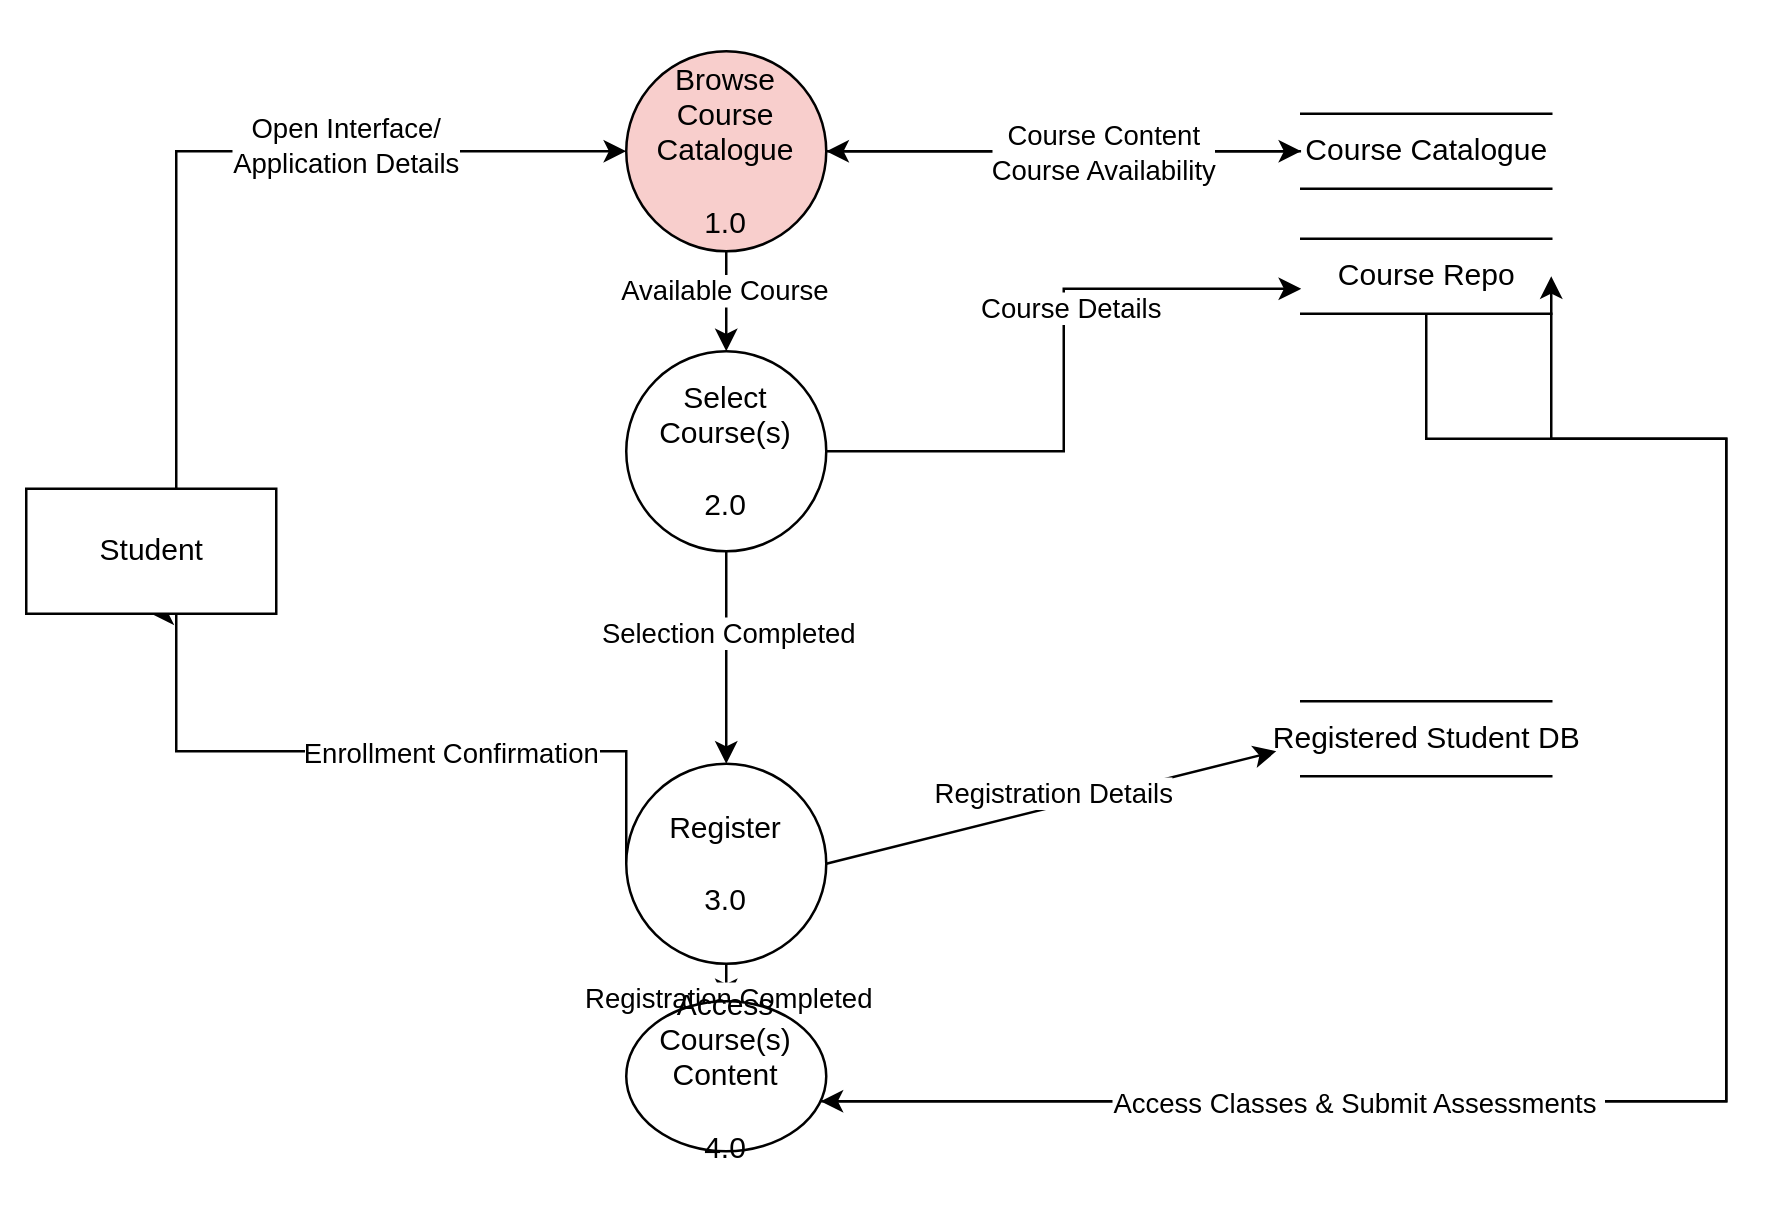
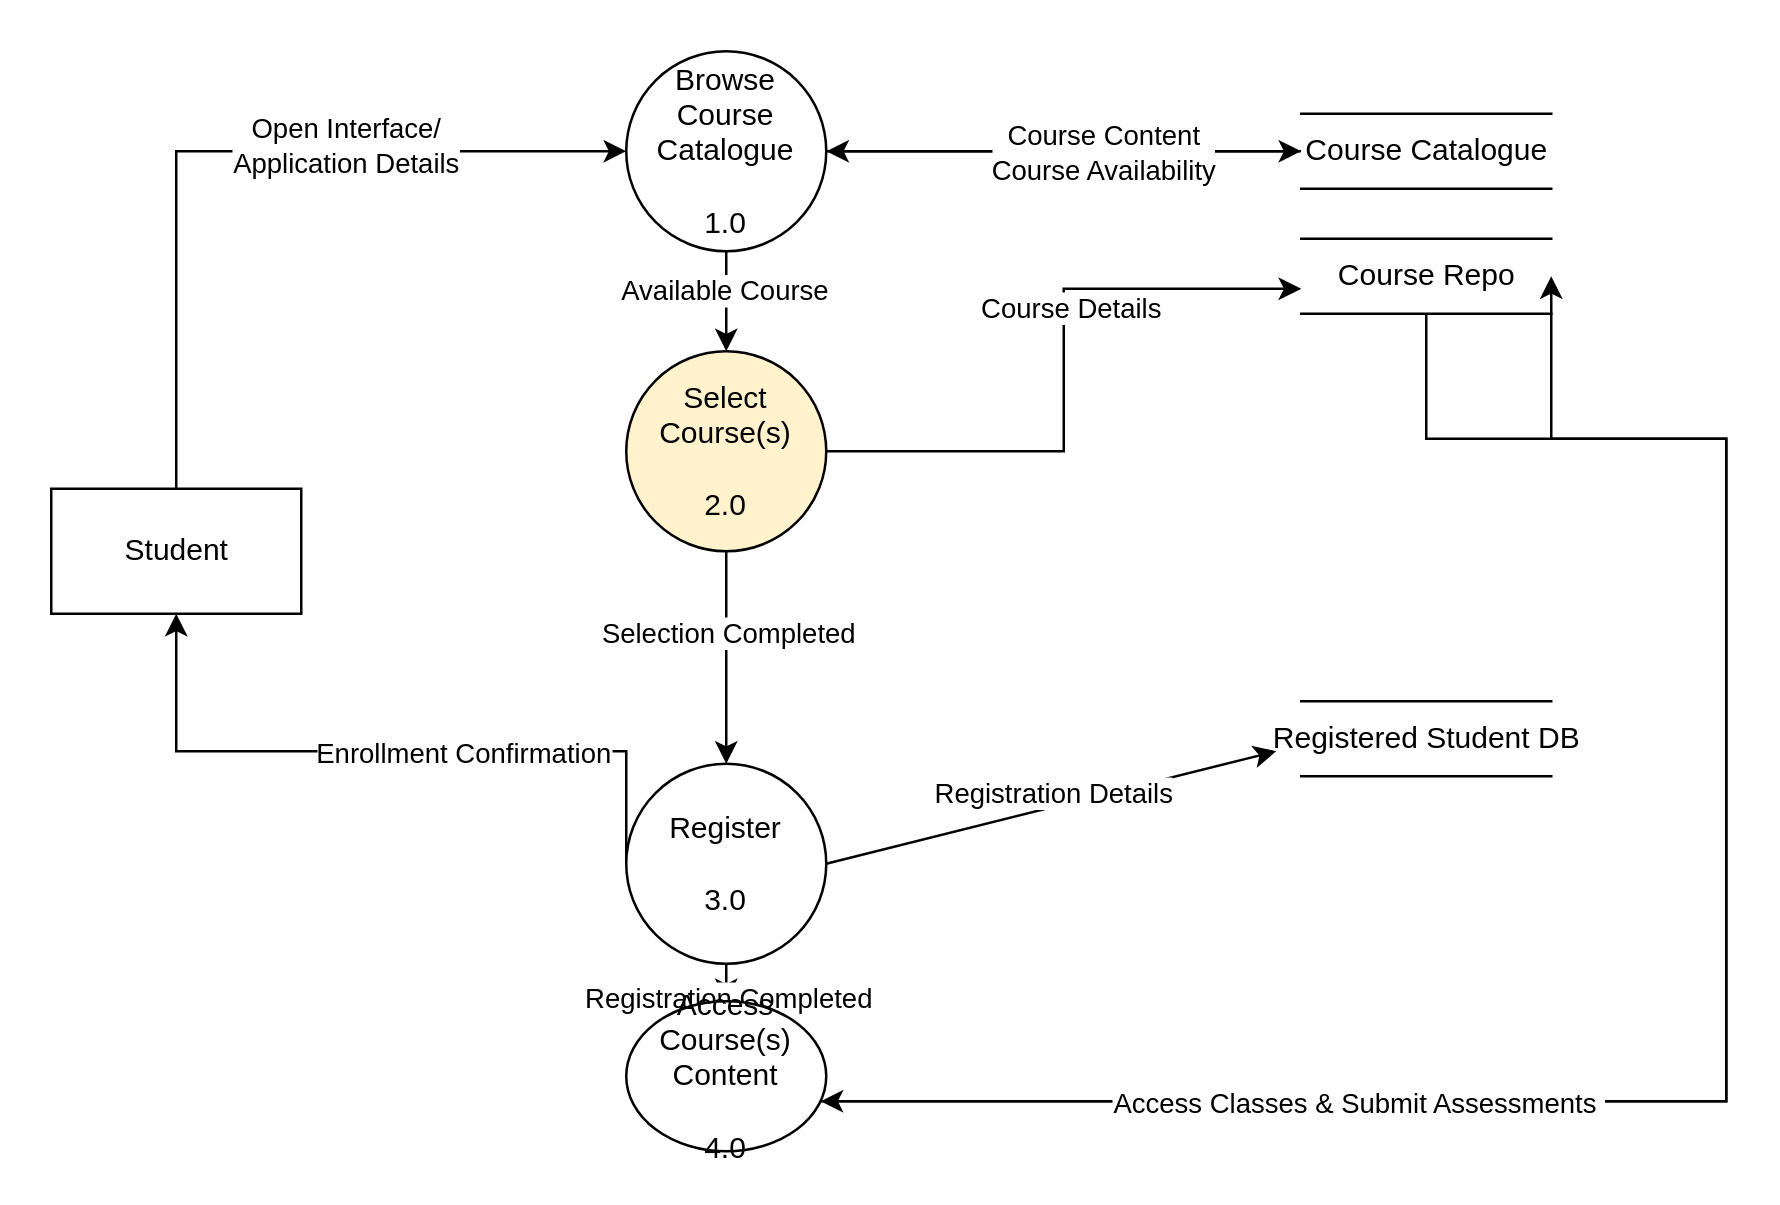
(726, 151) -> (726, 151)
(726, 451) -> (726, 451)
(151, 551) -> (176, 551)
